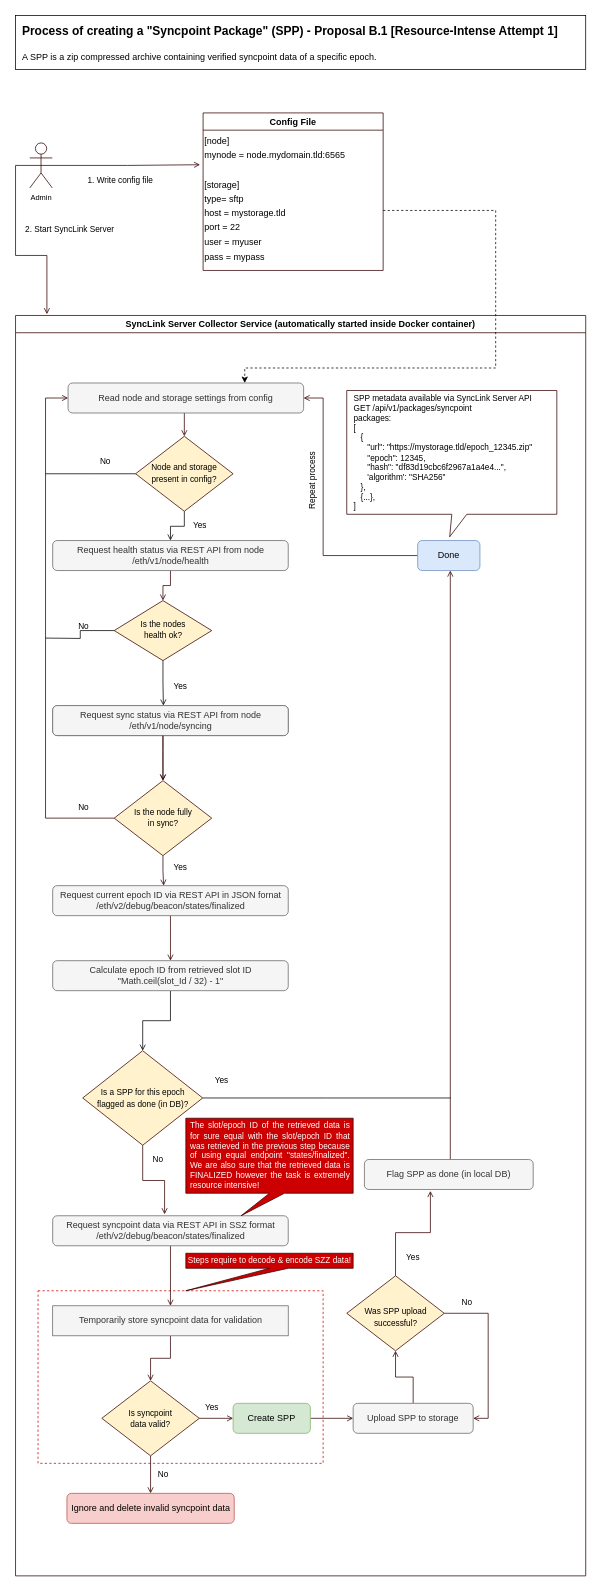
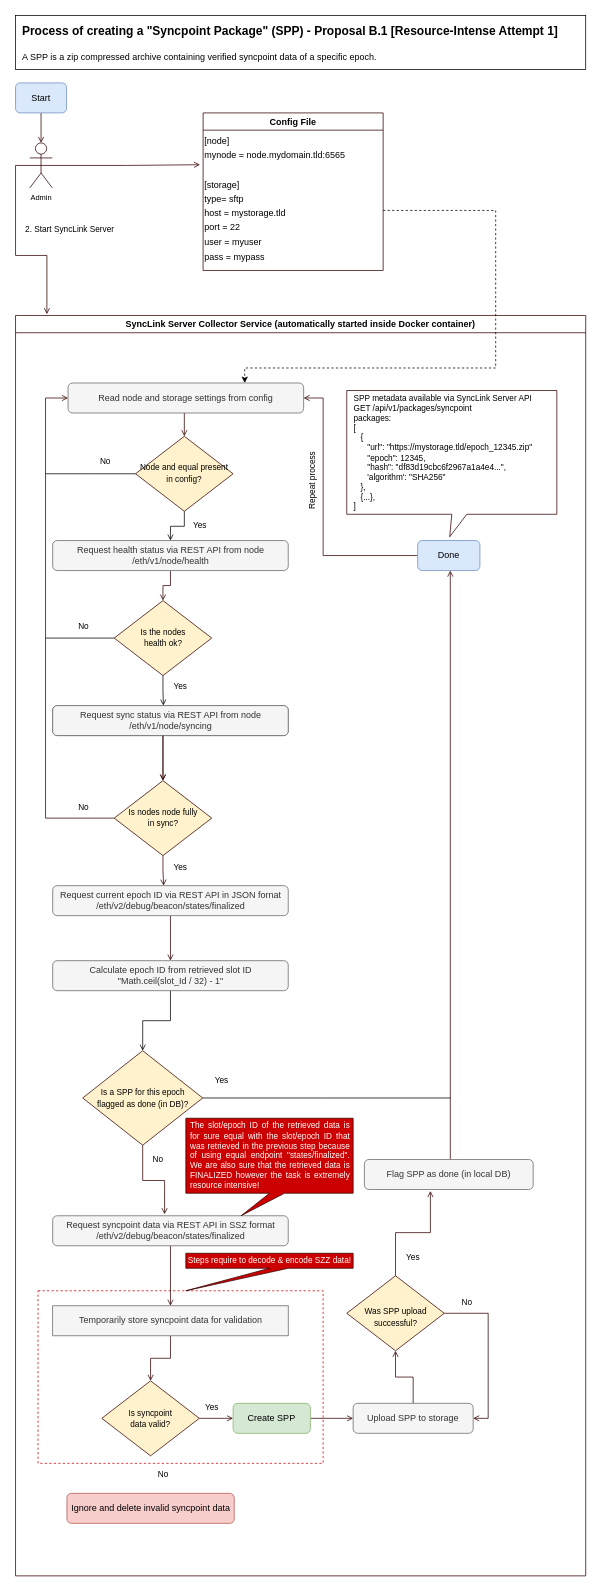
none -> (41, 98)
none -> (41, 127)
(120, 180) -> none
(184, 473) -> (184, 473)
(163, 630) -> (163, 638)
(163, 817) -> (163, 817)
(150, 1473) -> none
